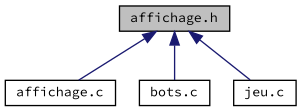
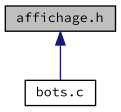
(60, 93) -> none
(265, 93) -> none
